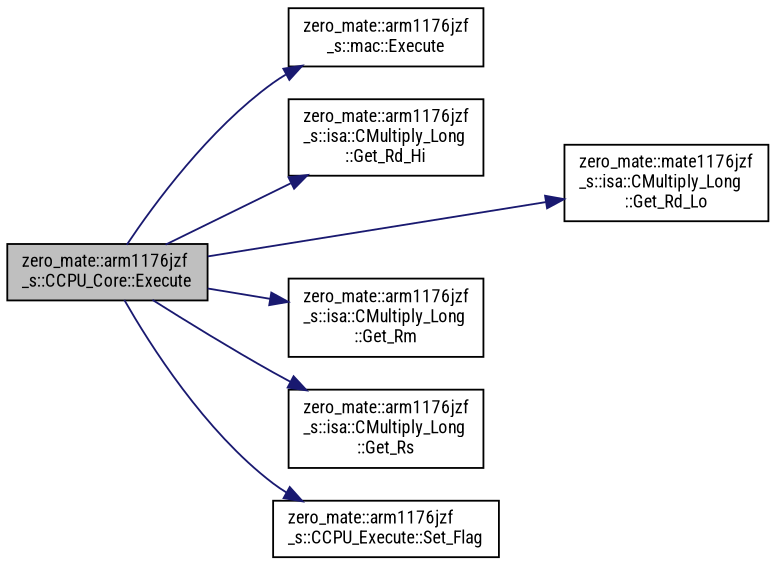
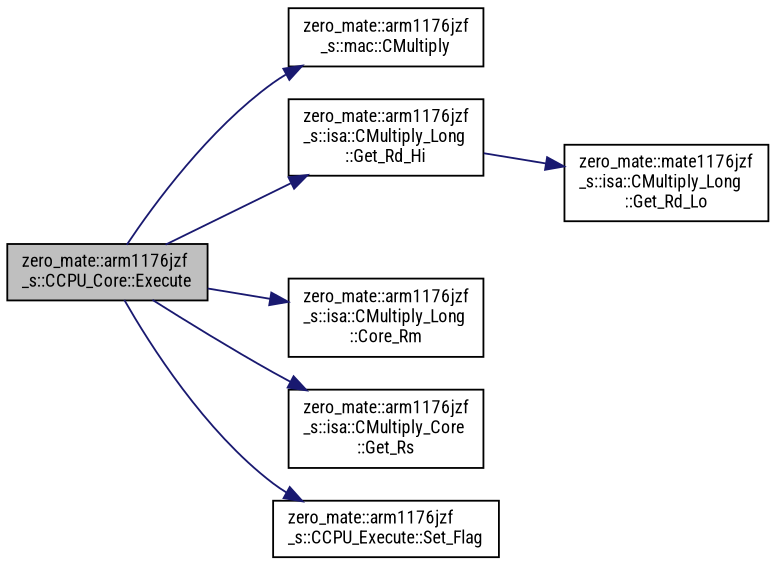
(386, 37) -> (386, 37)
(377, 229) -> (515, 158)
(386, 318) -> (386, 318)
(386, 429) -> (386, 429)
